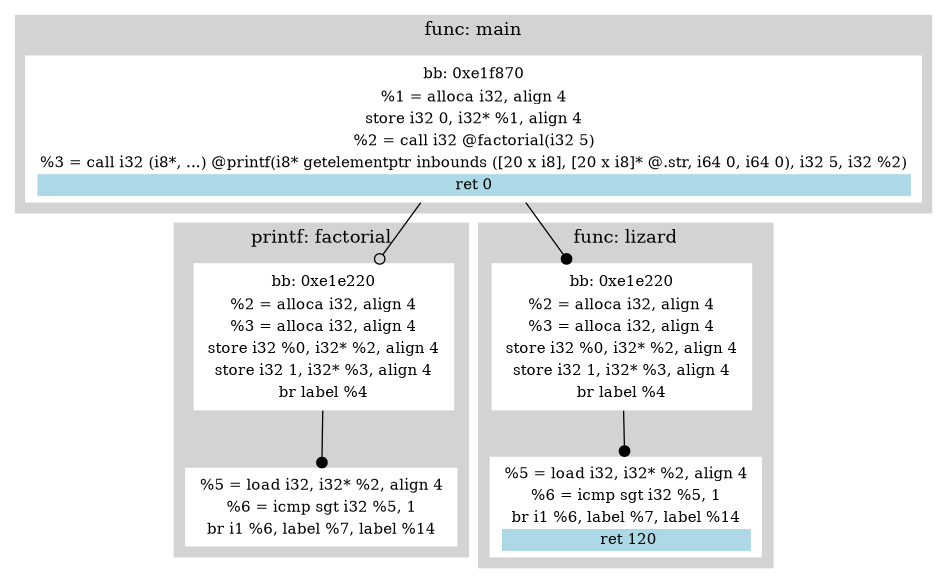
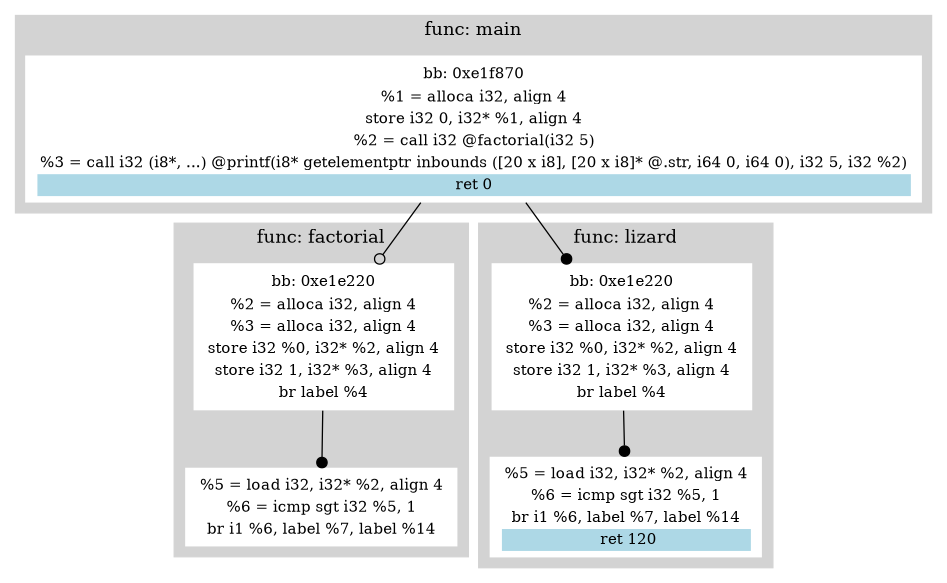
(321, 238) -> (321, 238)
